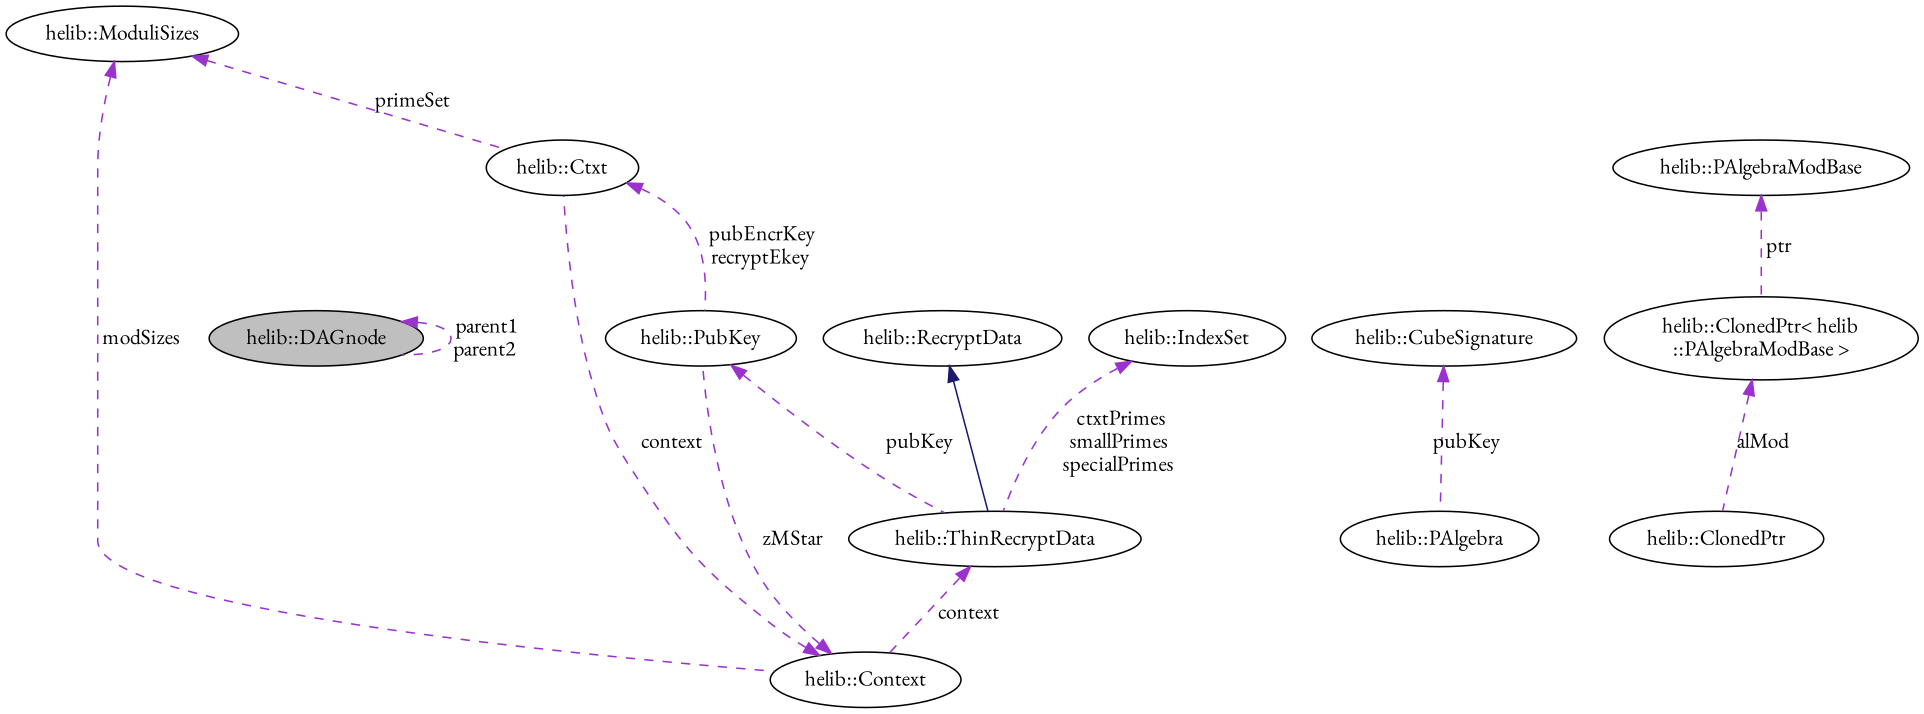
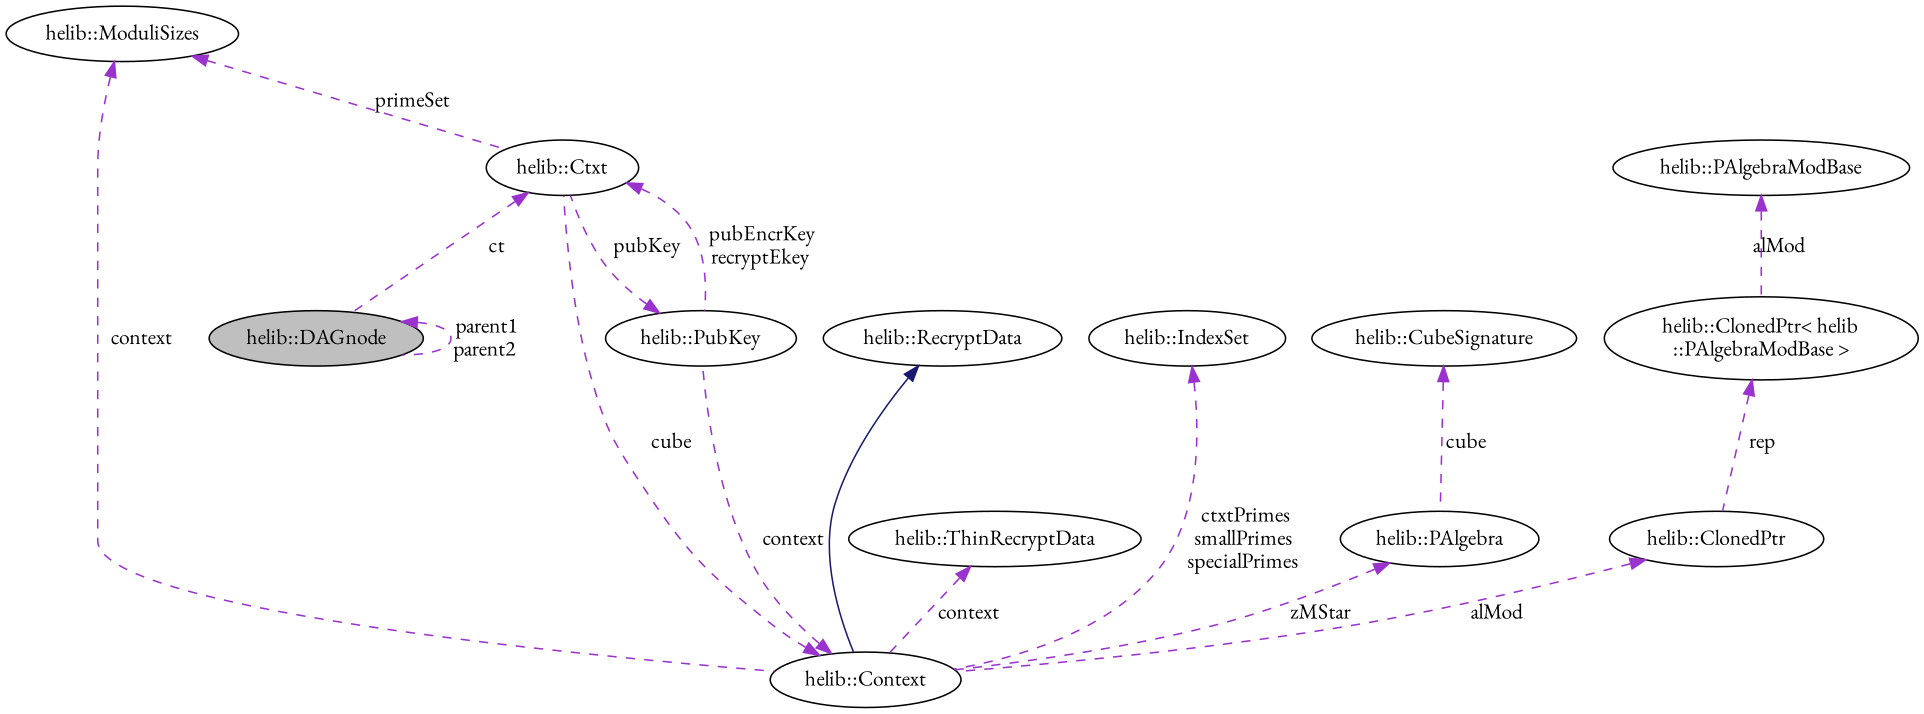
(1777, 246) -> (1777, 246)
none -> (434, 257)
(139, 338) -> (139, 338)
(1046, 428) -> (1146, 583)
(669, 442) -> (669, 442)
(1464, 442) -> (1464, 442)
(1760, 442) -> (1760, 442)
(971, 446) -> (834, 506)
(840, 449) -> (599, 256)
(791, 539) -> (791, 539)
none -> (1296, 634)
none -> (1169, 636)
